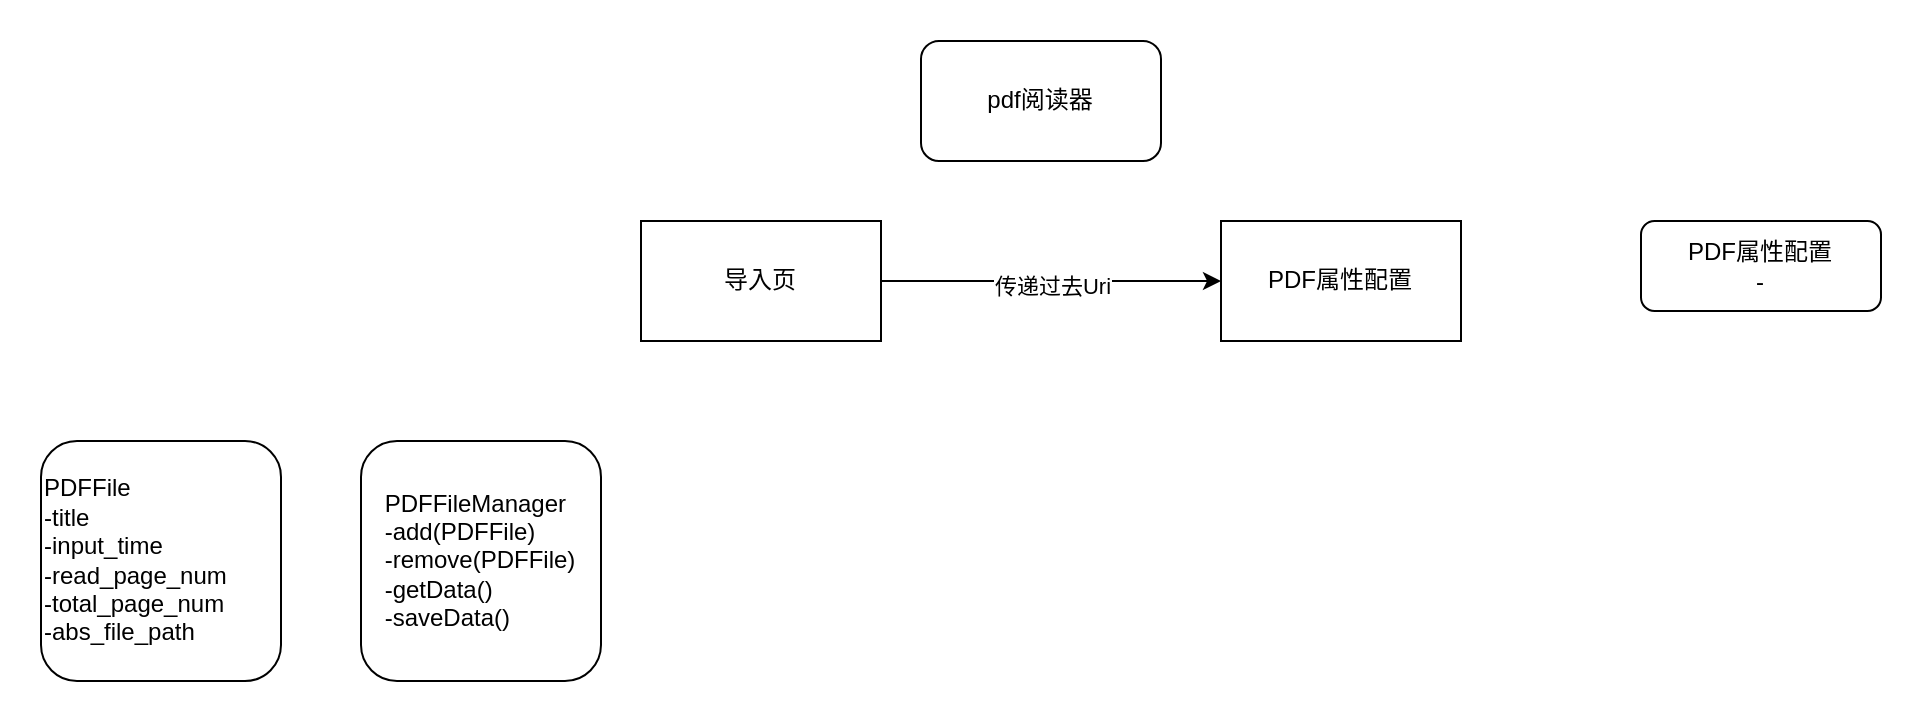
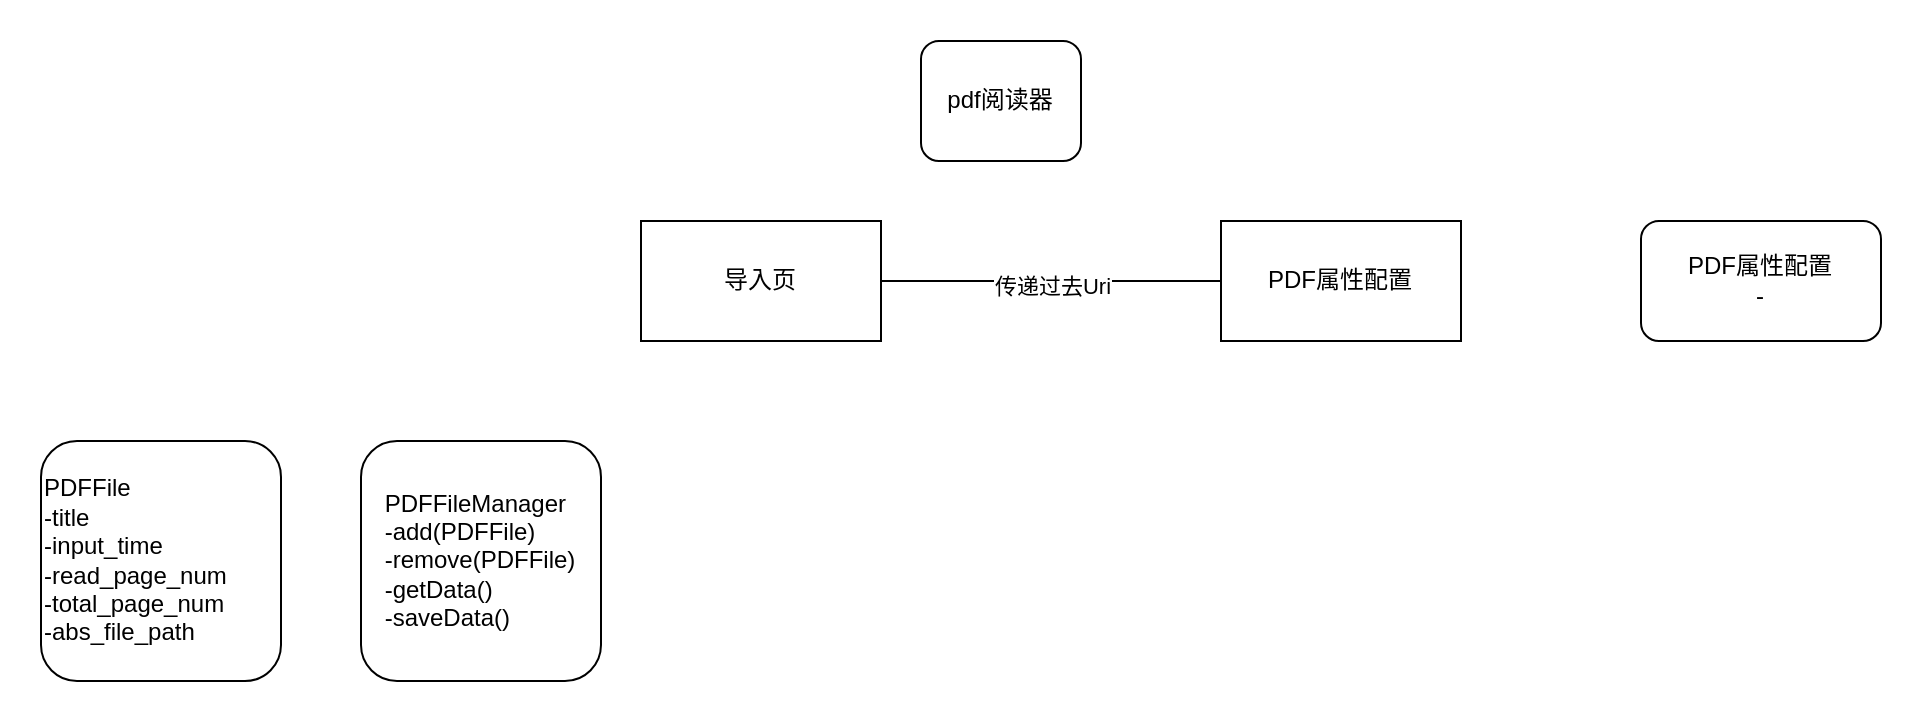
(1041, 101) -> (1001, 101)
(1761, 266) -> (1761, 281)
(1206, 281) -> (1211, 281)
